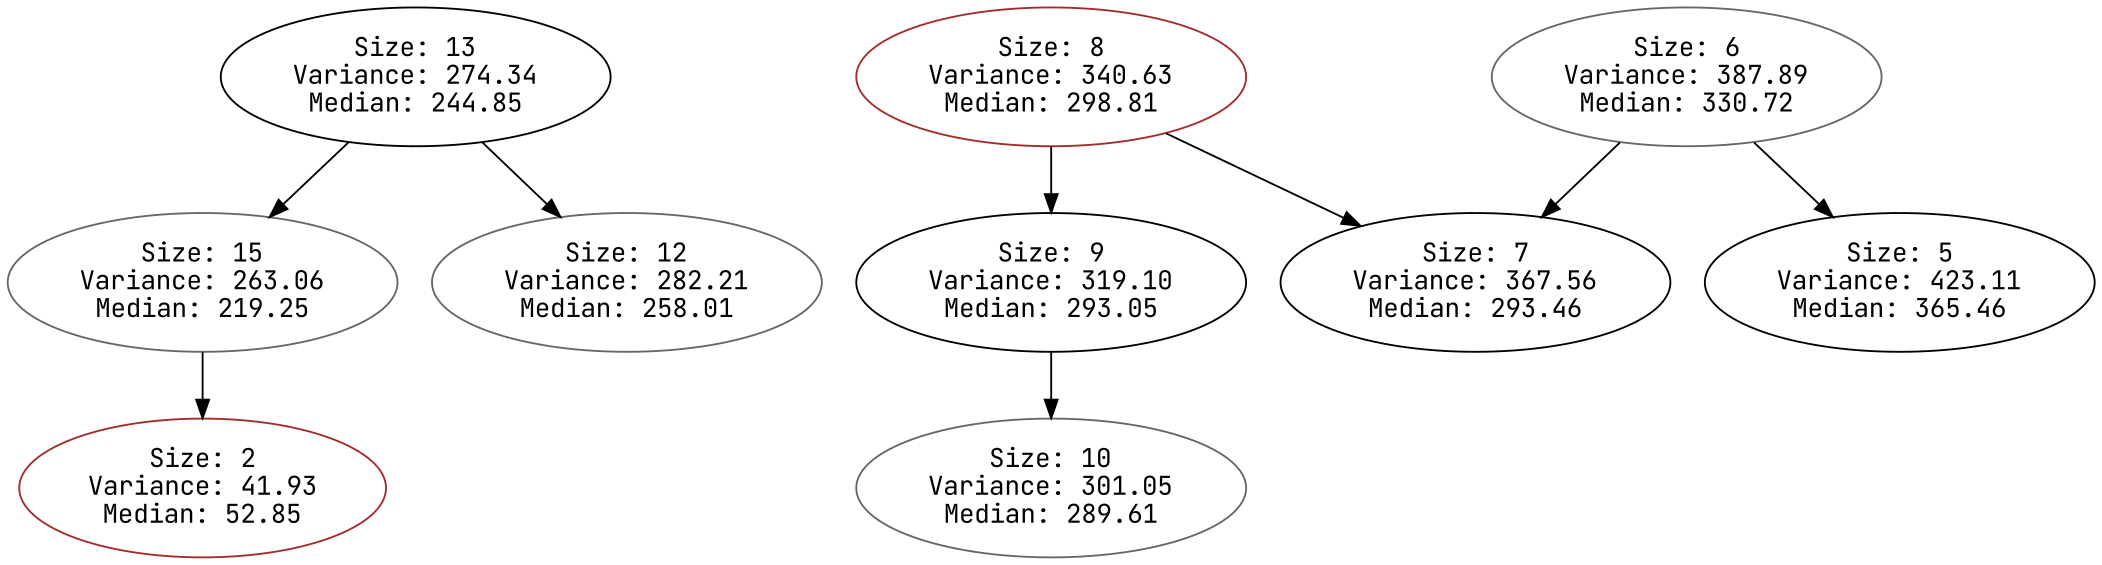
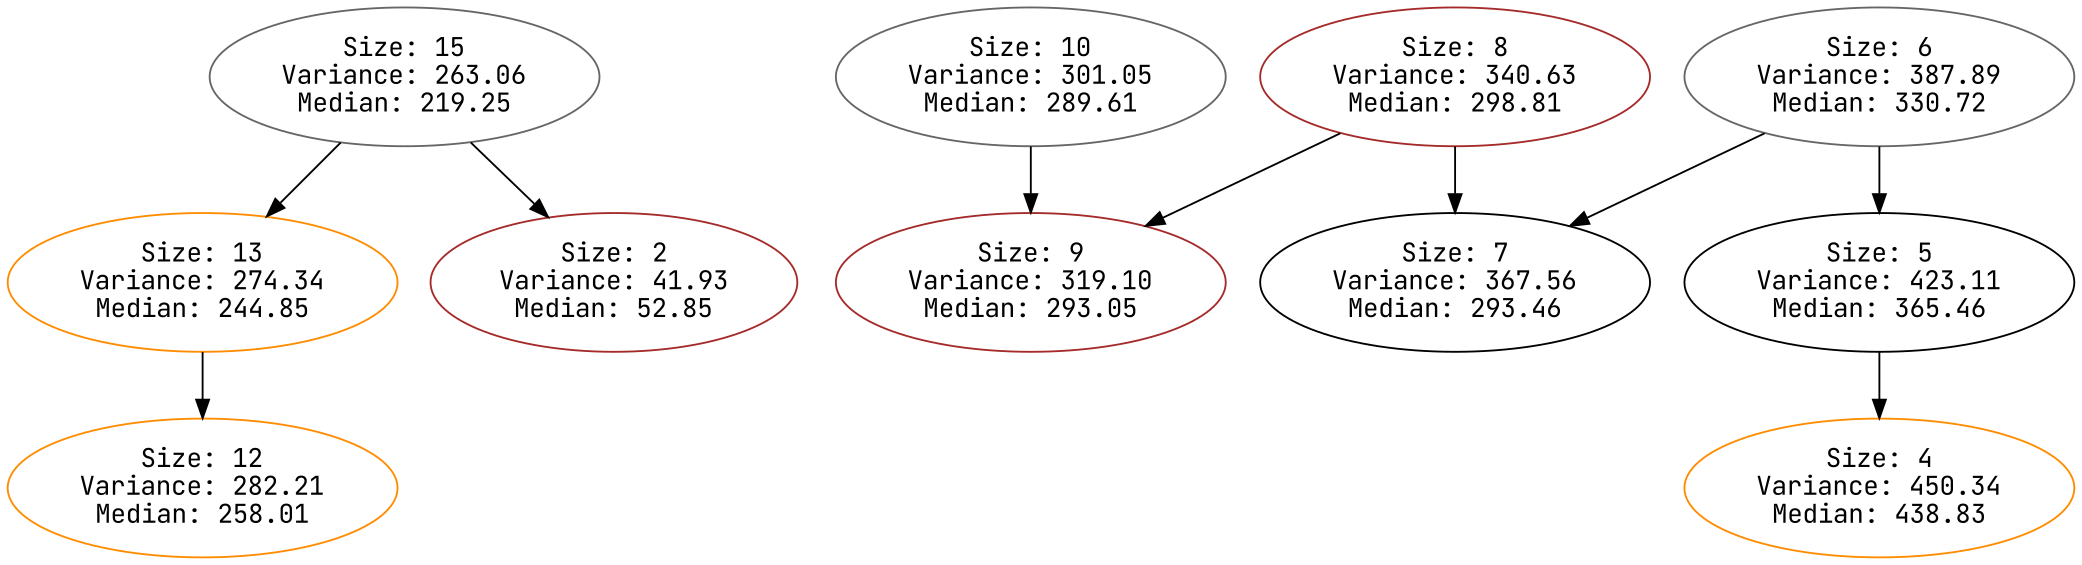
(416, 77) -> (203, 282)
(316, 173) -> (311, 173)
(627, 282) -> (203, 488)
(1051, 282) -> (1031, 282)
(1051, 376) -> (1031, 170)
none -> (1879, 488)
